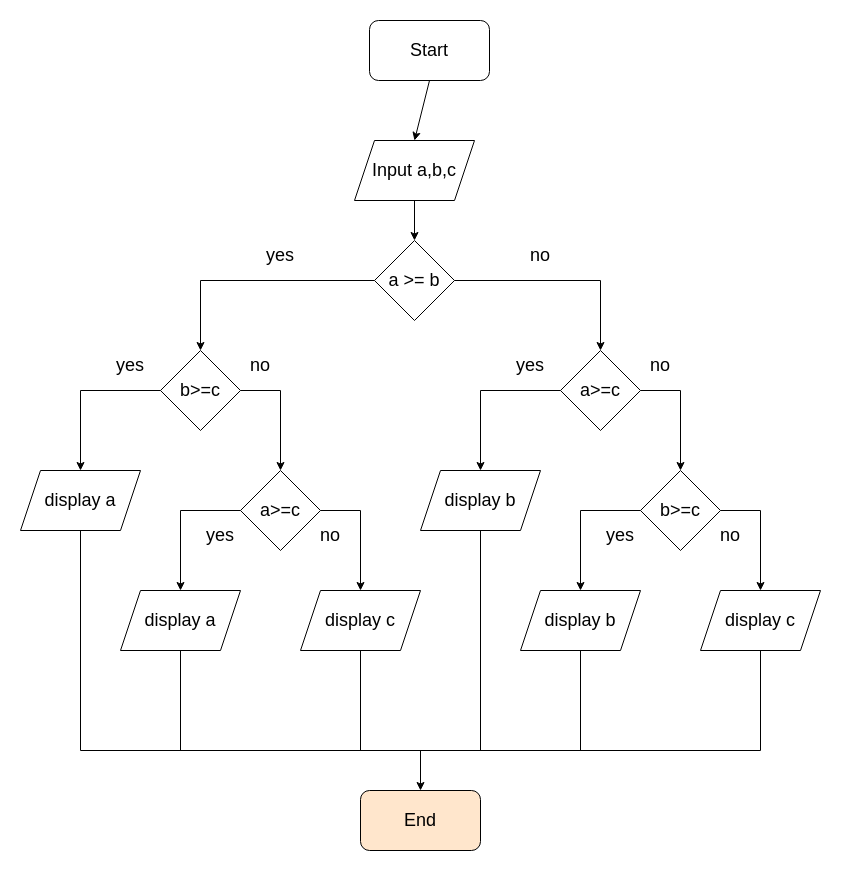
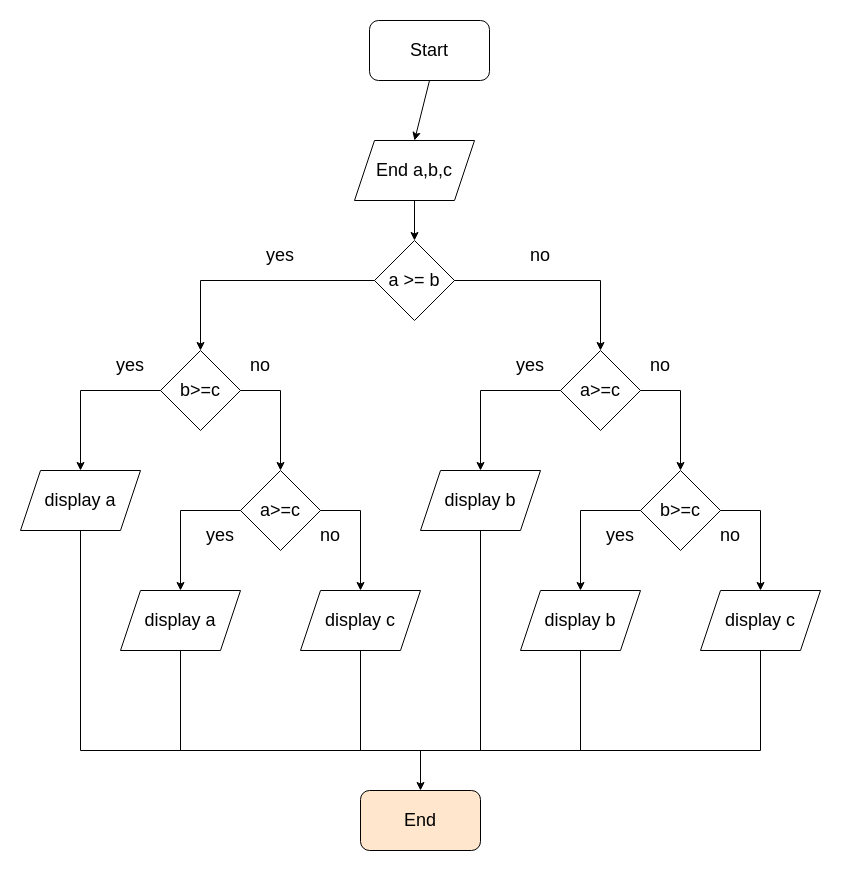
(415, 171) -> (415, 171)
